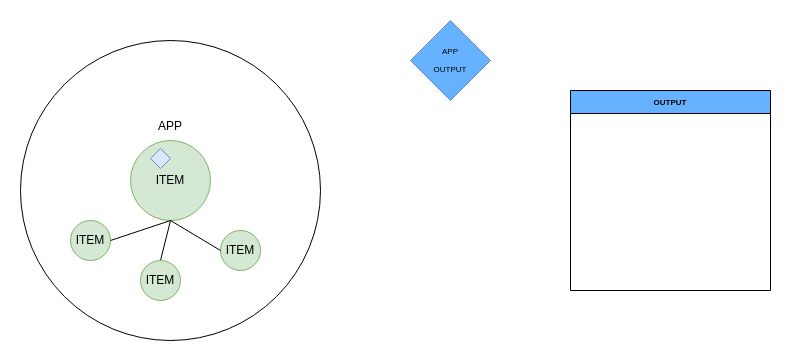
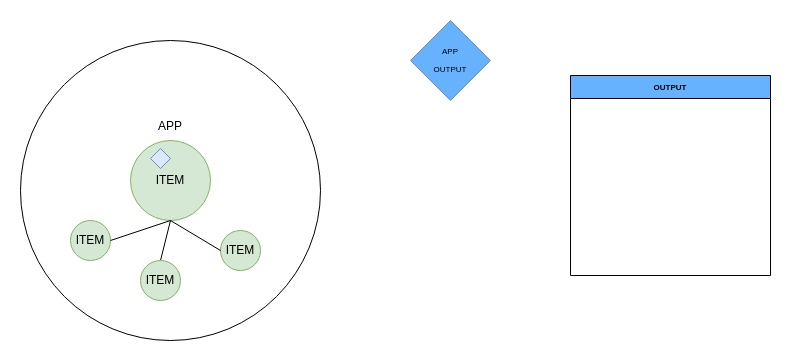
(671, 191) -> (671, 176)
